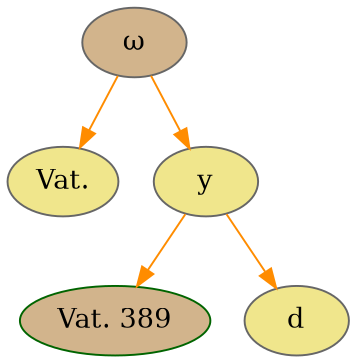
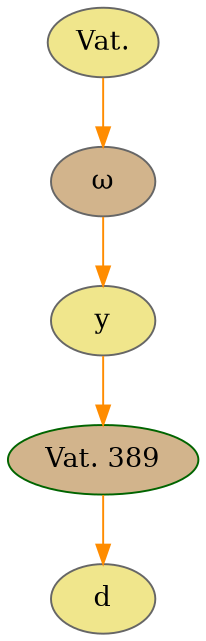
(104, 103) -> (103, 103)
(246, 243) -> (103, 520)
